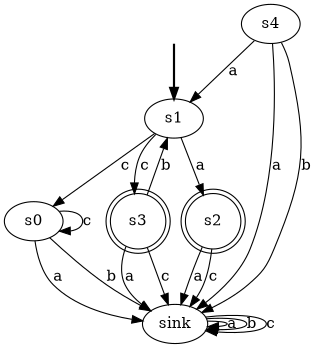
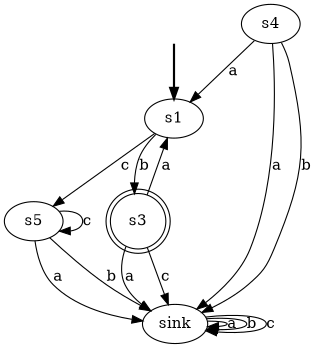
(145, 166) -> (145, 166)
(166, 166) -> (166, 166)
(34, 221) -> (34, 221)
(213, 221) -> none
